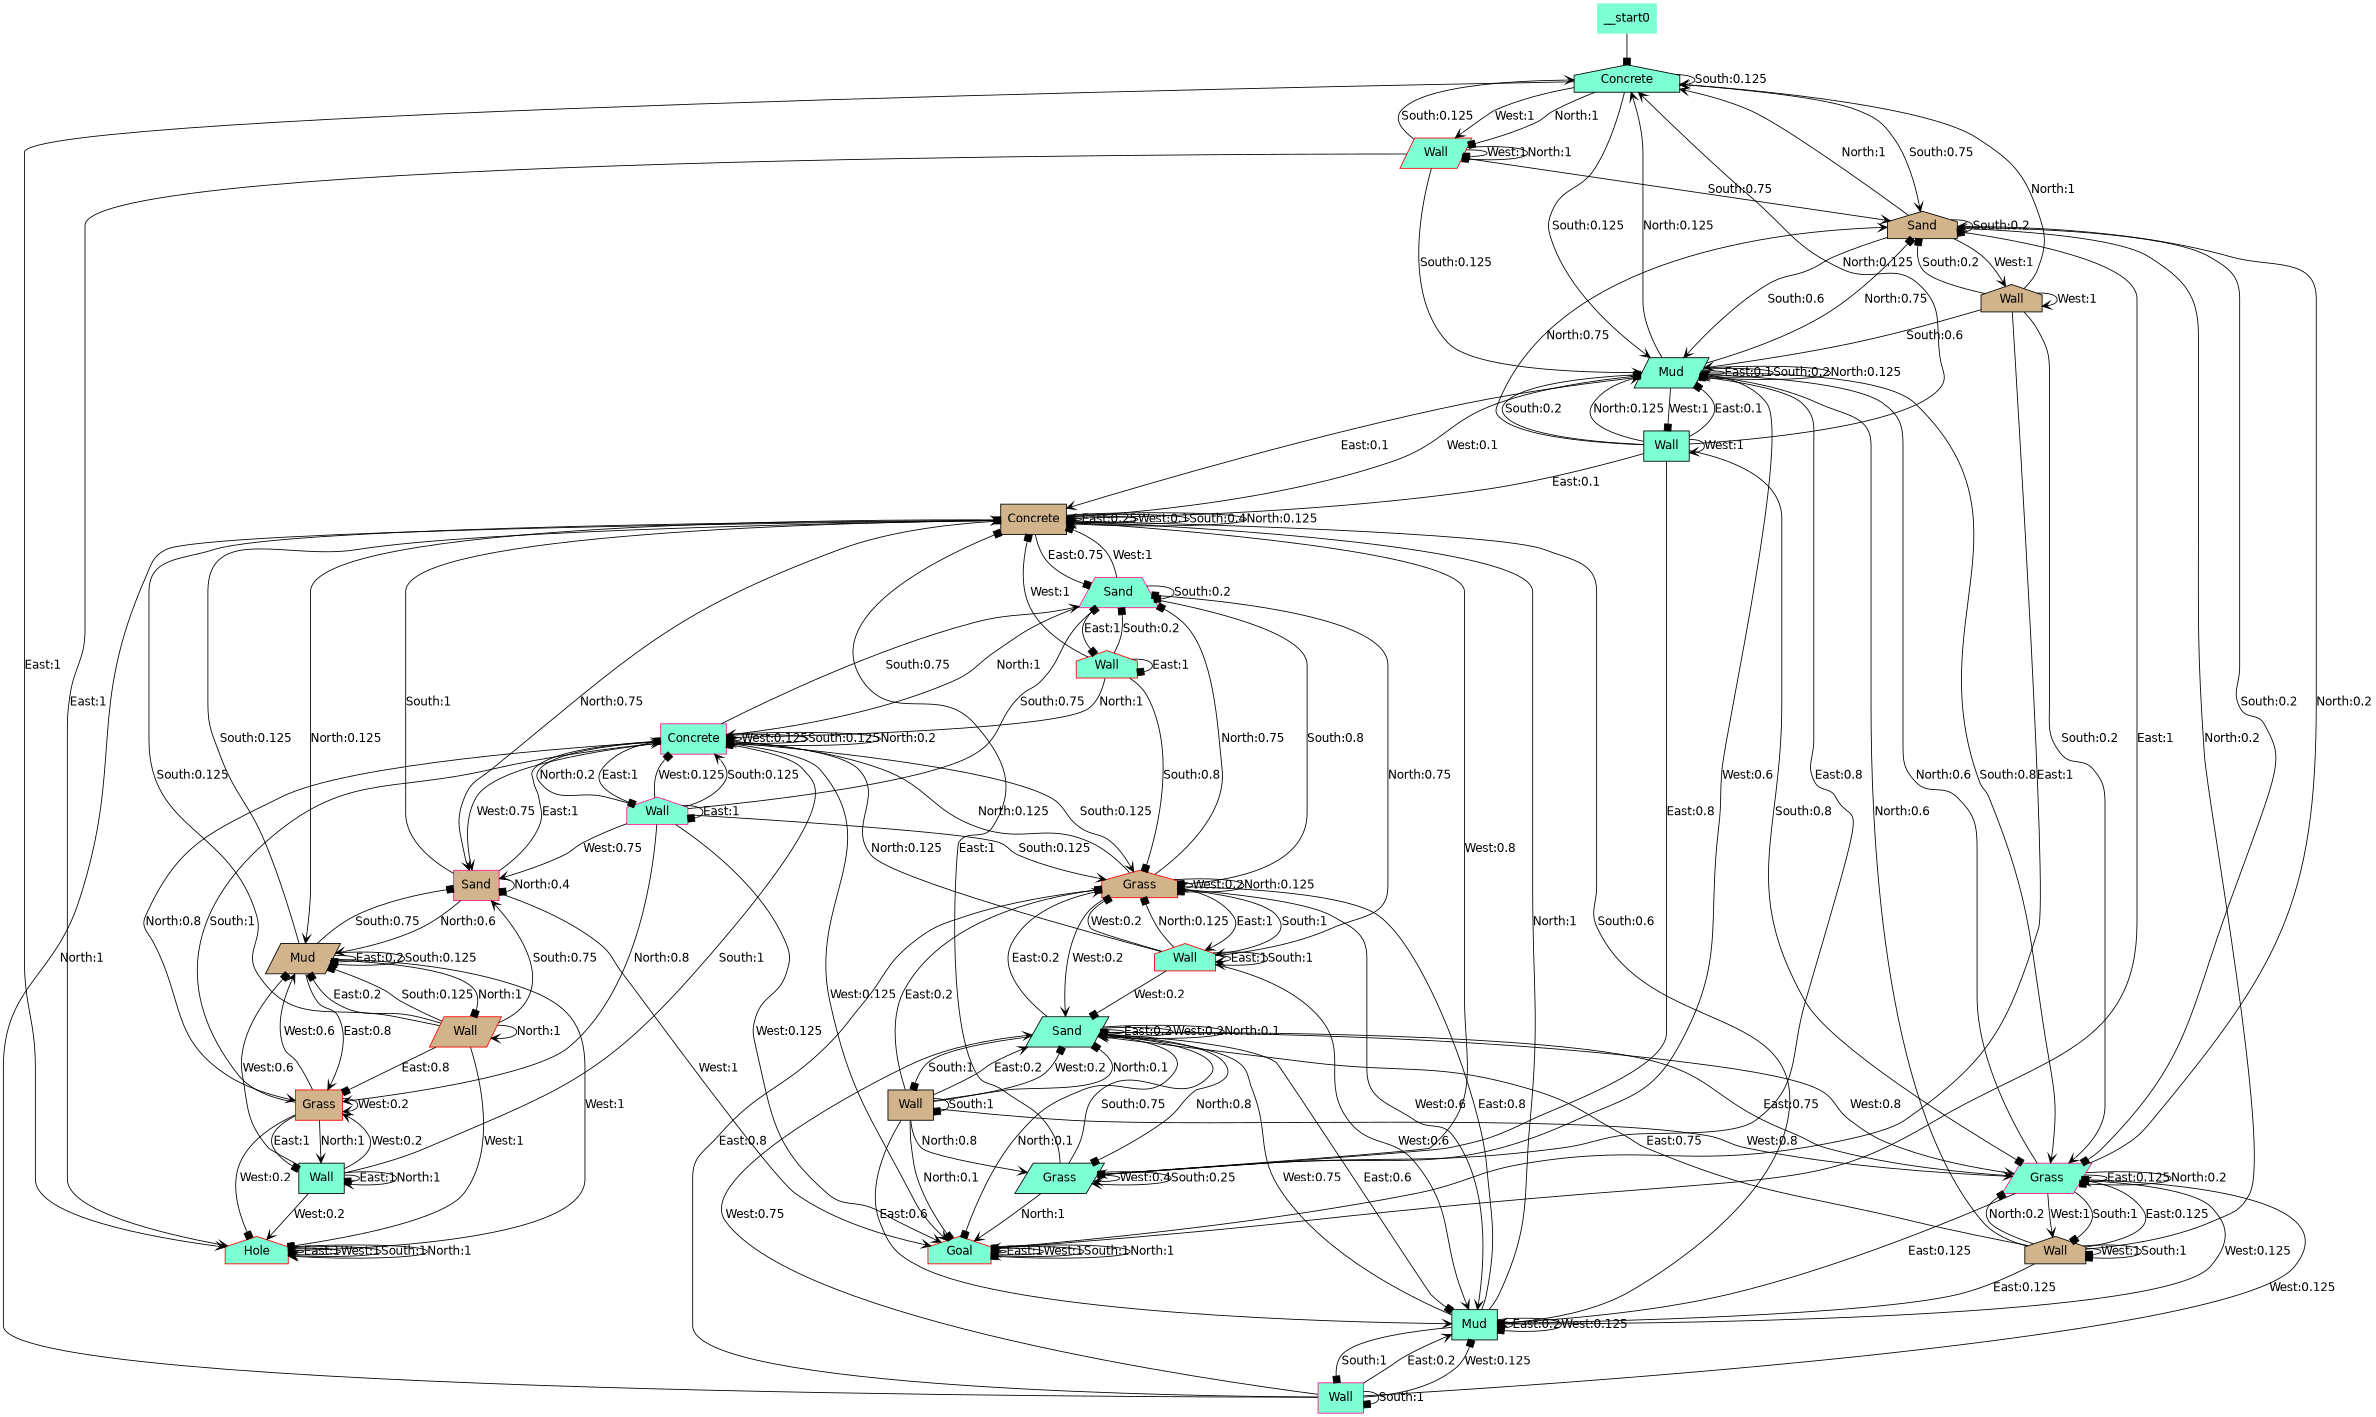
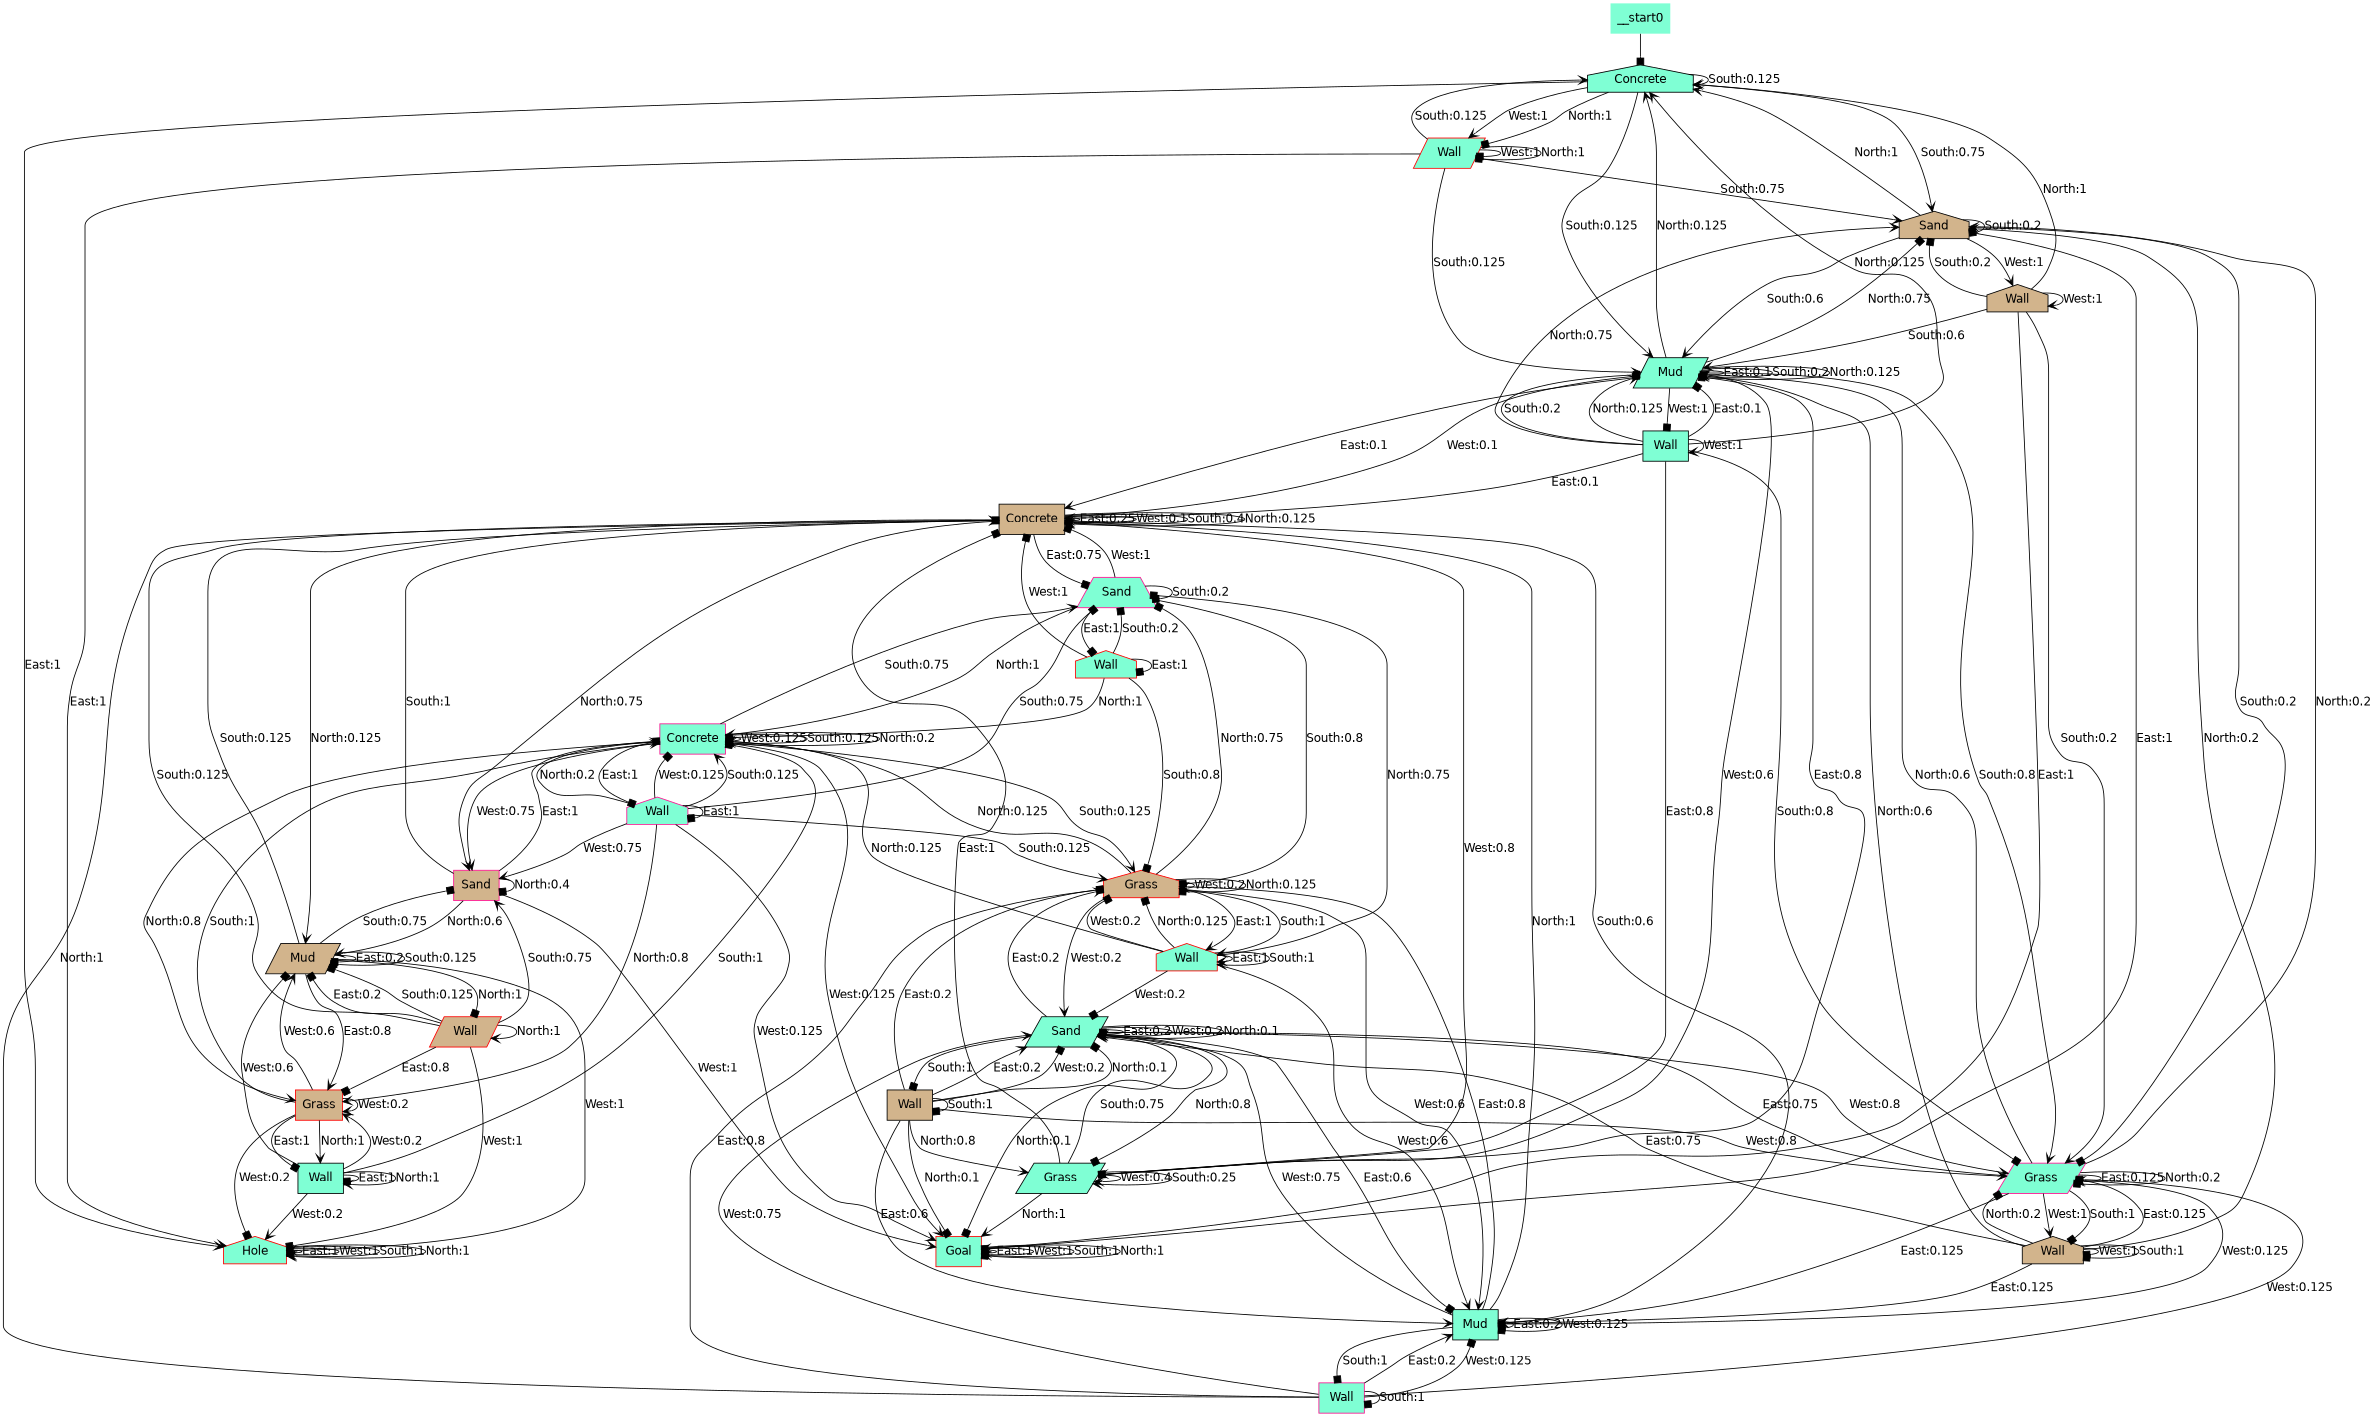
(960, 1252) -> (959, 1252)
